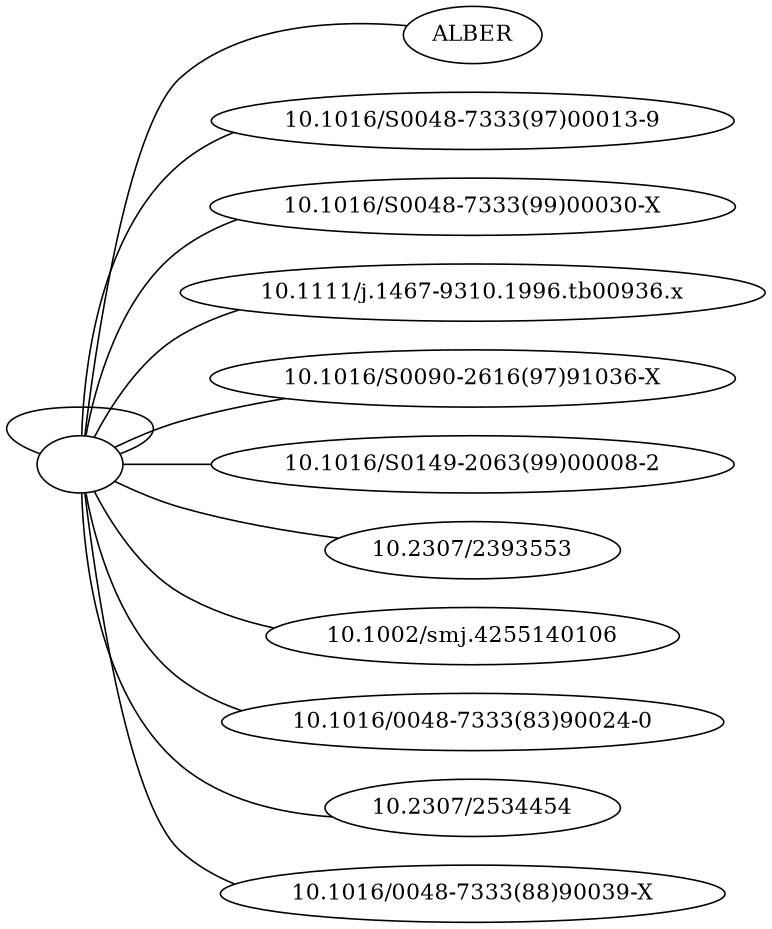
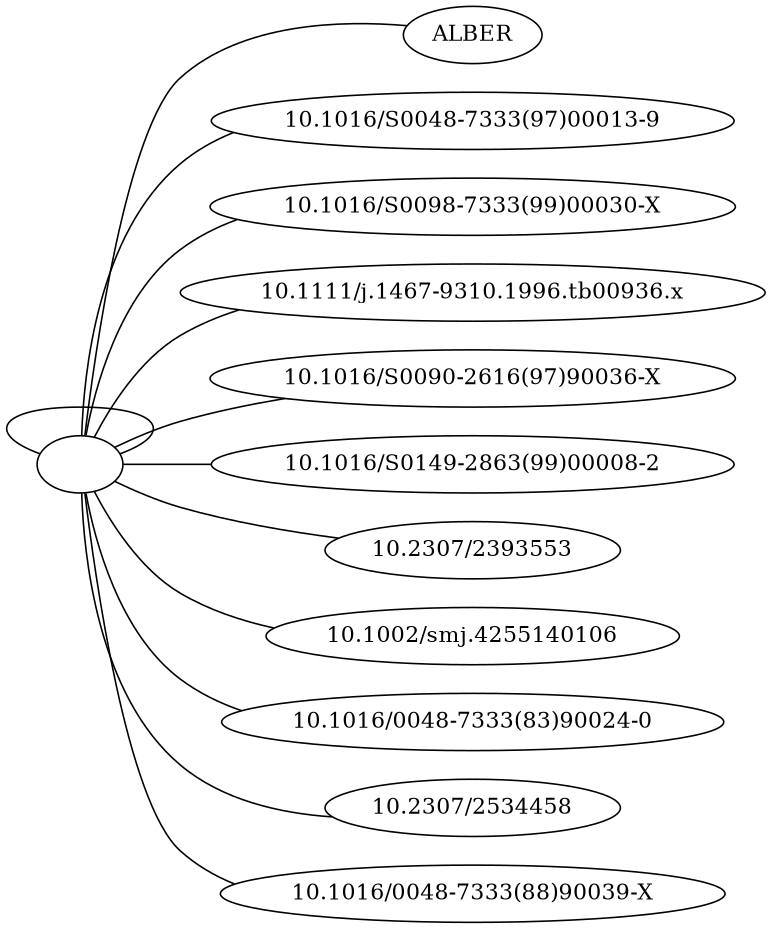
(473, 207) -> (473, 207)
(473, 378) -> (473, 378)
(473, 464) -> (473, 464)
(473, 808) -> (473, 808)
